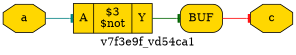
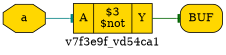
(272, 18) -> none
